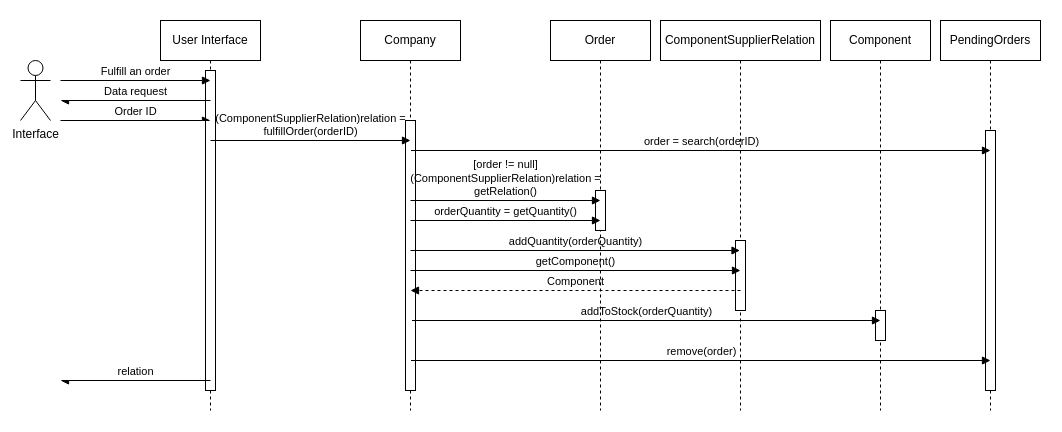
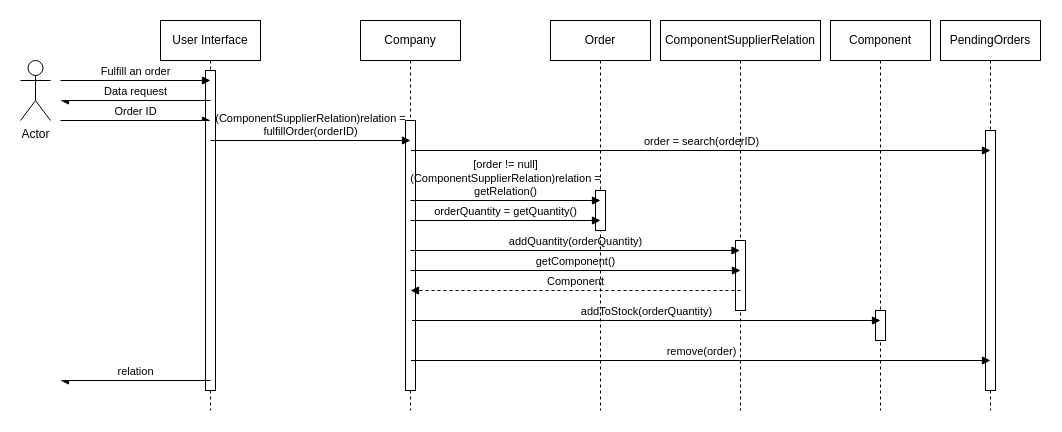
(36, 135) -> (36, 135)
